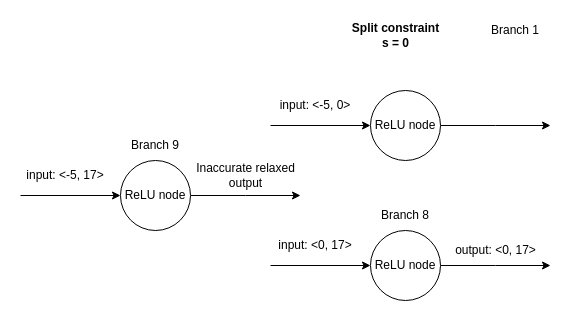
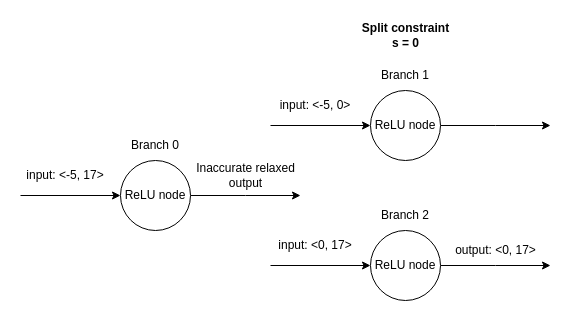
(516, 31) -> (406, 76)
(396, 36) -> (406, 36)
(156, 146) -> (156, 146)
(406, 216) -> (406, 216)
